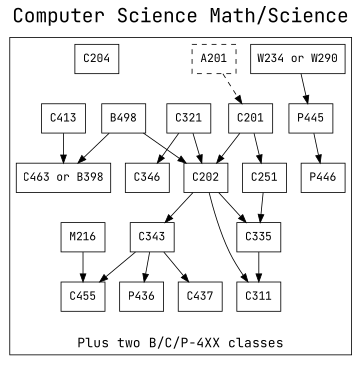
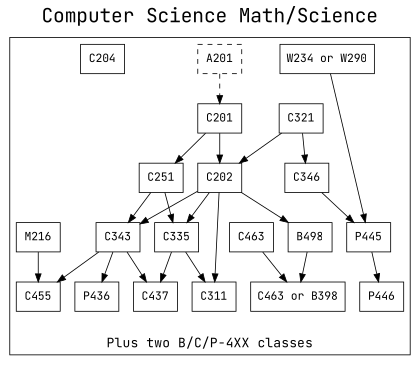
(63, 118) -> (251, 237)
(161, 146) -> (261, 205)
none -> (142, 204)
none -> (335, 205)
none -> (167, 263)
